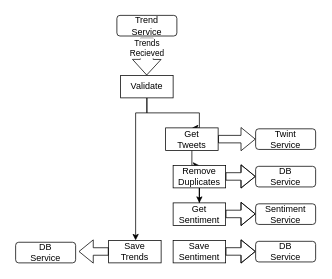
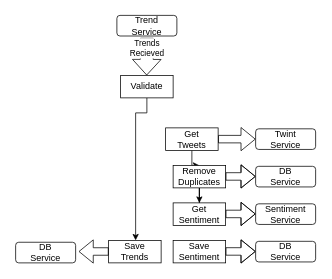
(199, 120) -> none
